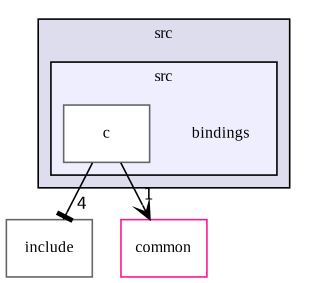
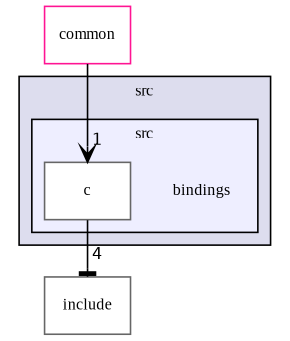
(132, 184) -> (88, 105)
